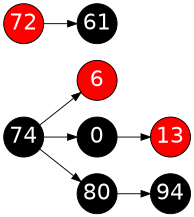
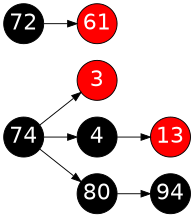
(24, 24) -> (24, 24)
(97, 24) -> (97, 24)
(97, 80) -> (97, 80)
(97, 137) -> (97, 137)
